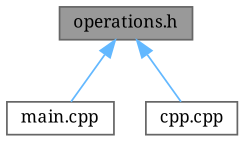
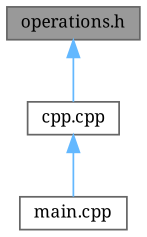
(88, 78) -> (73, 175)
